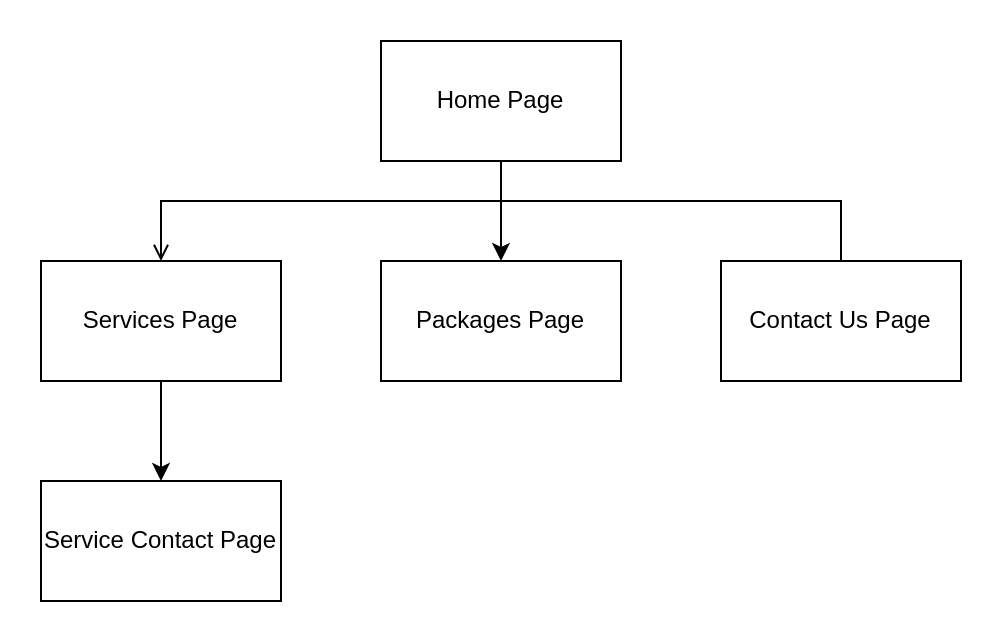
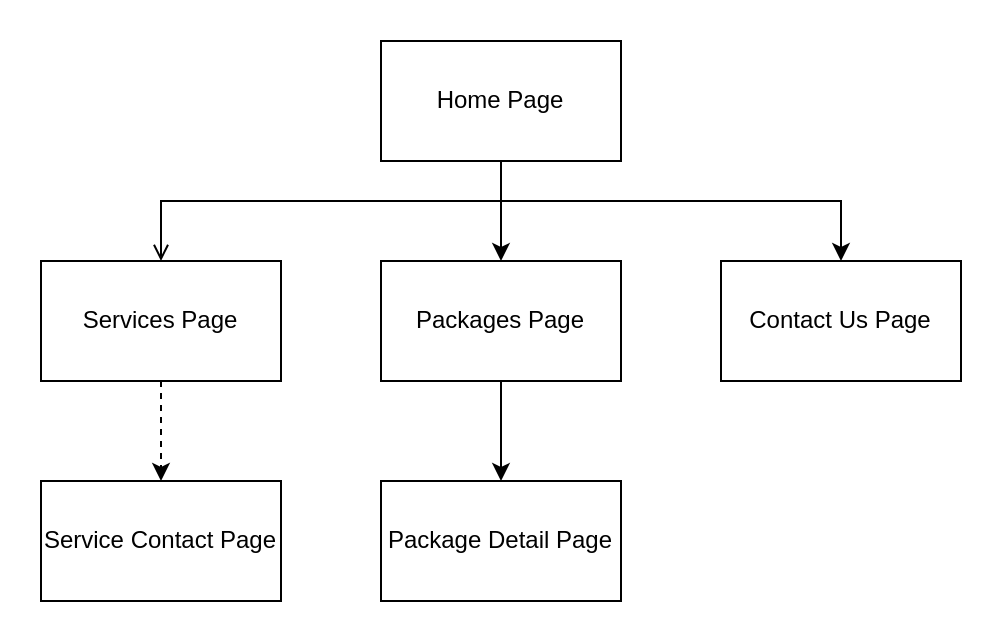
(841, 251) -> (841, 246)
none -> (501, 424)
(161, 425) -> (161, 425)
none -> (501, 541)
